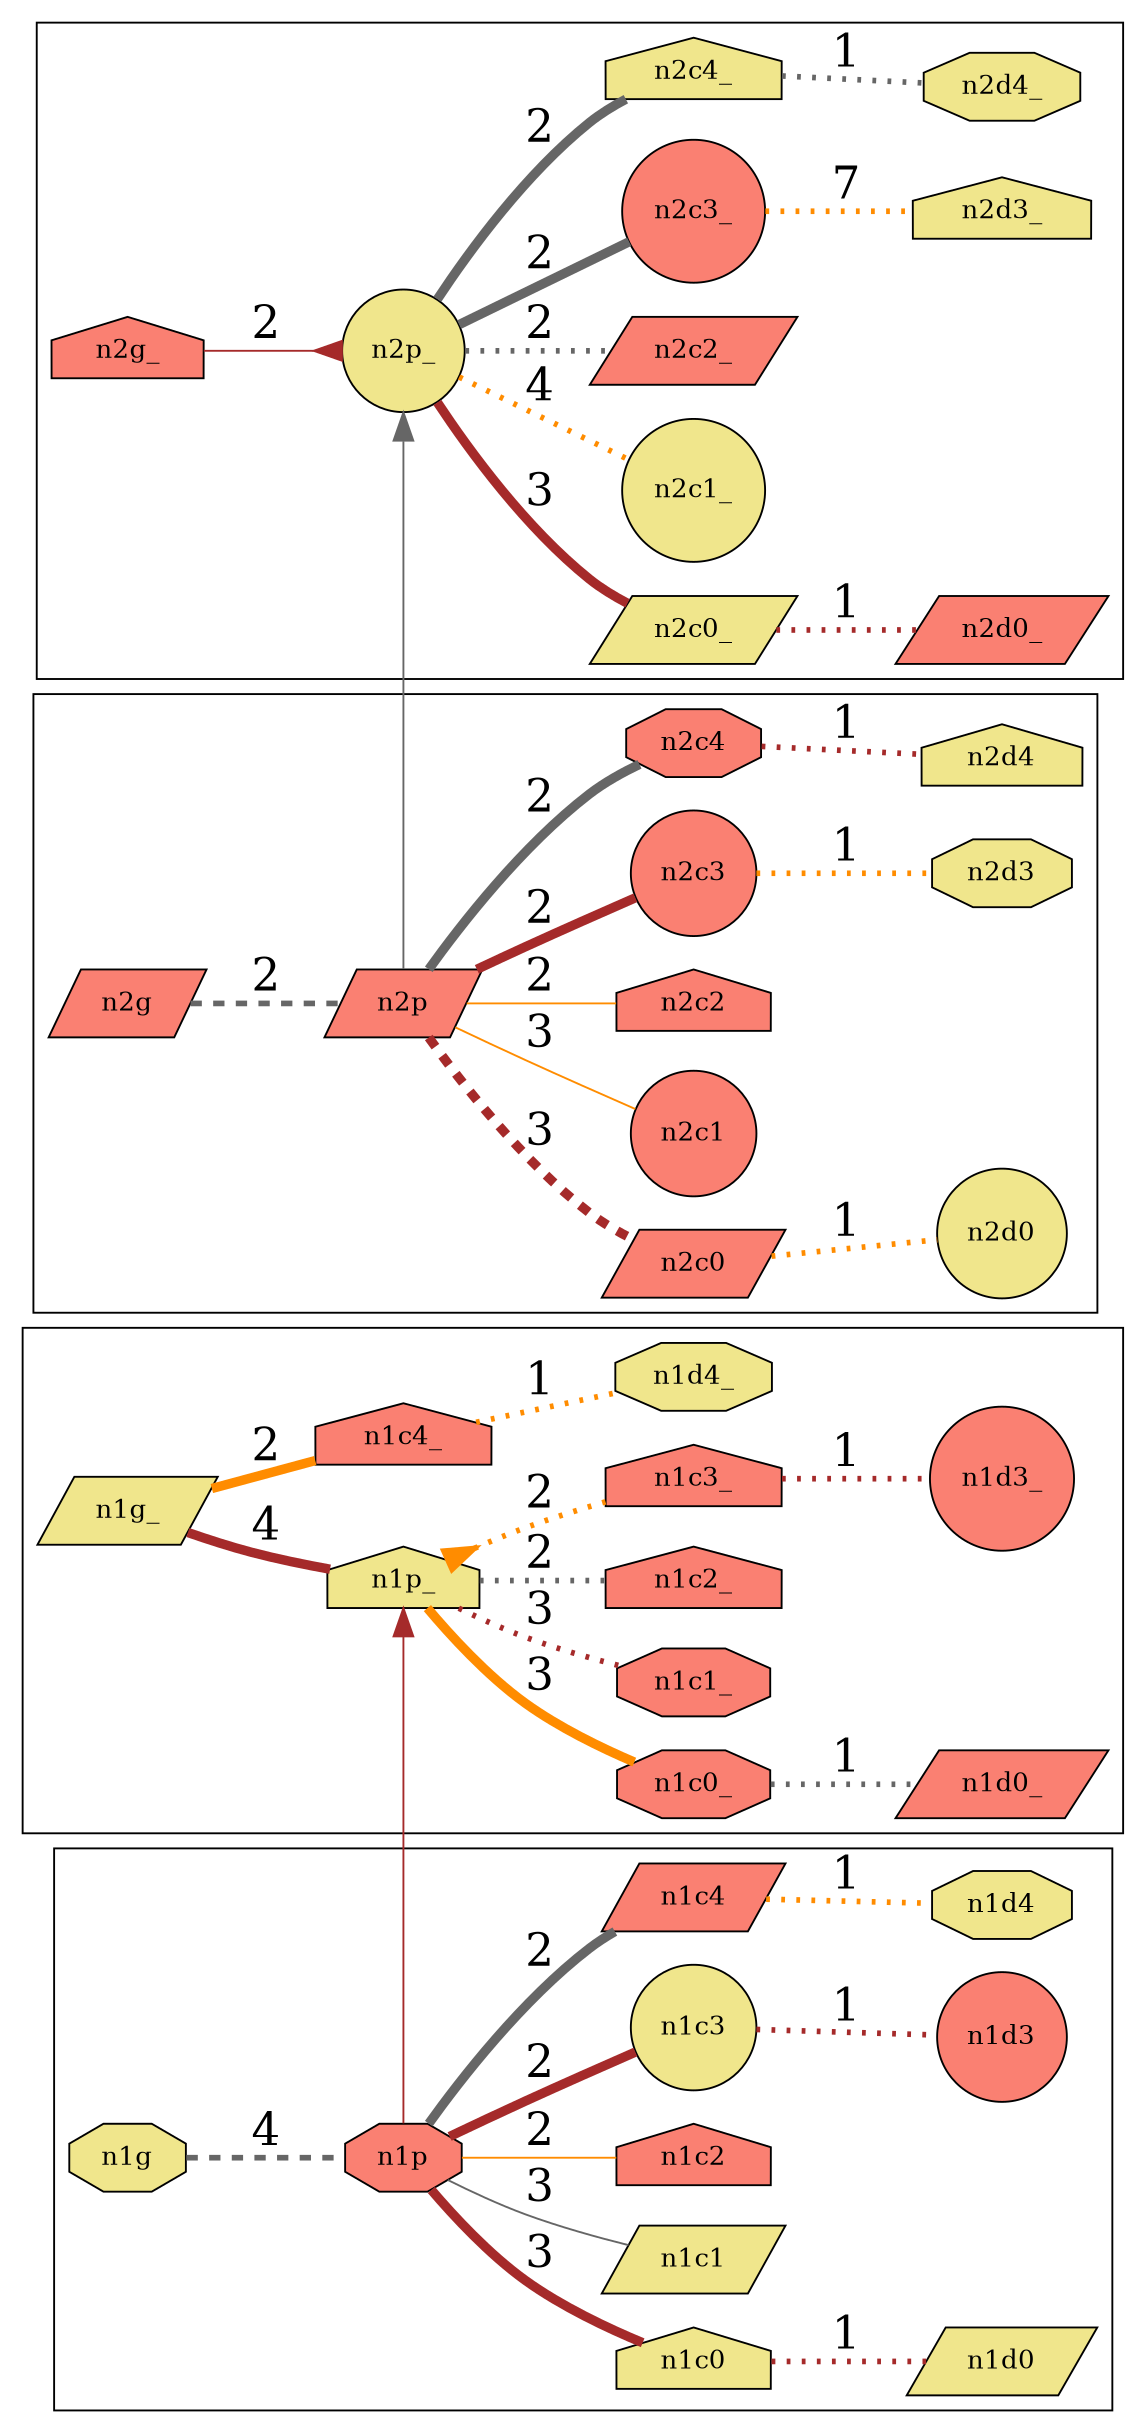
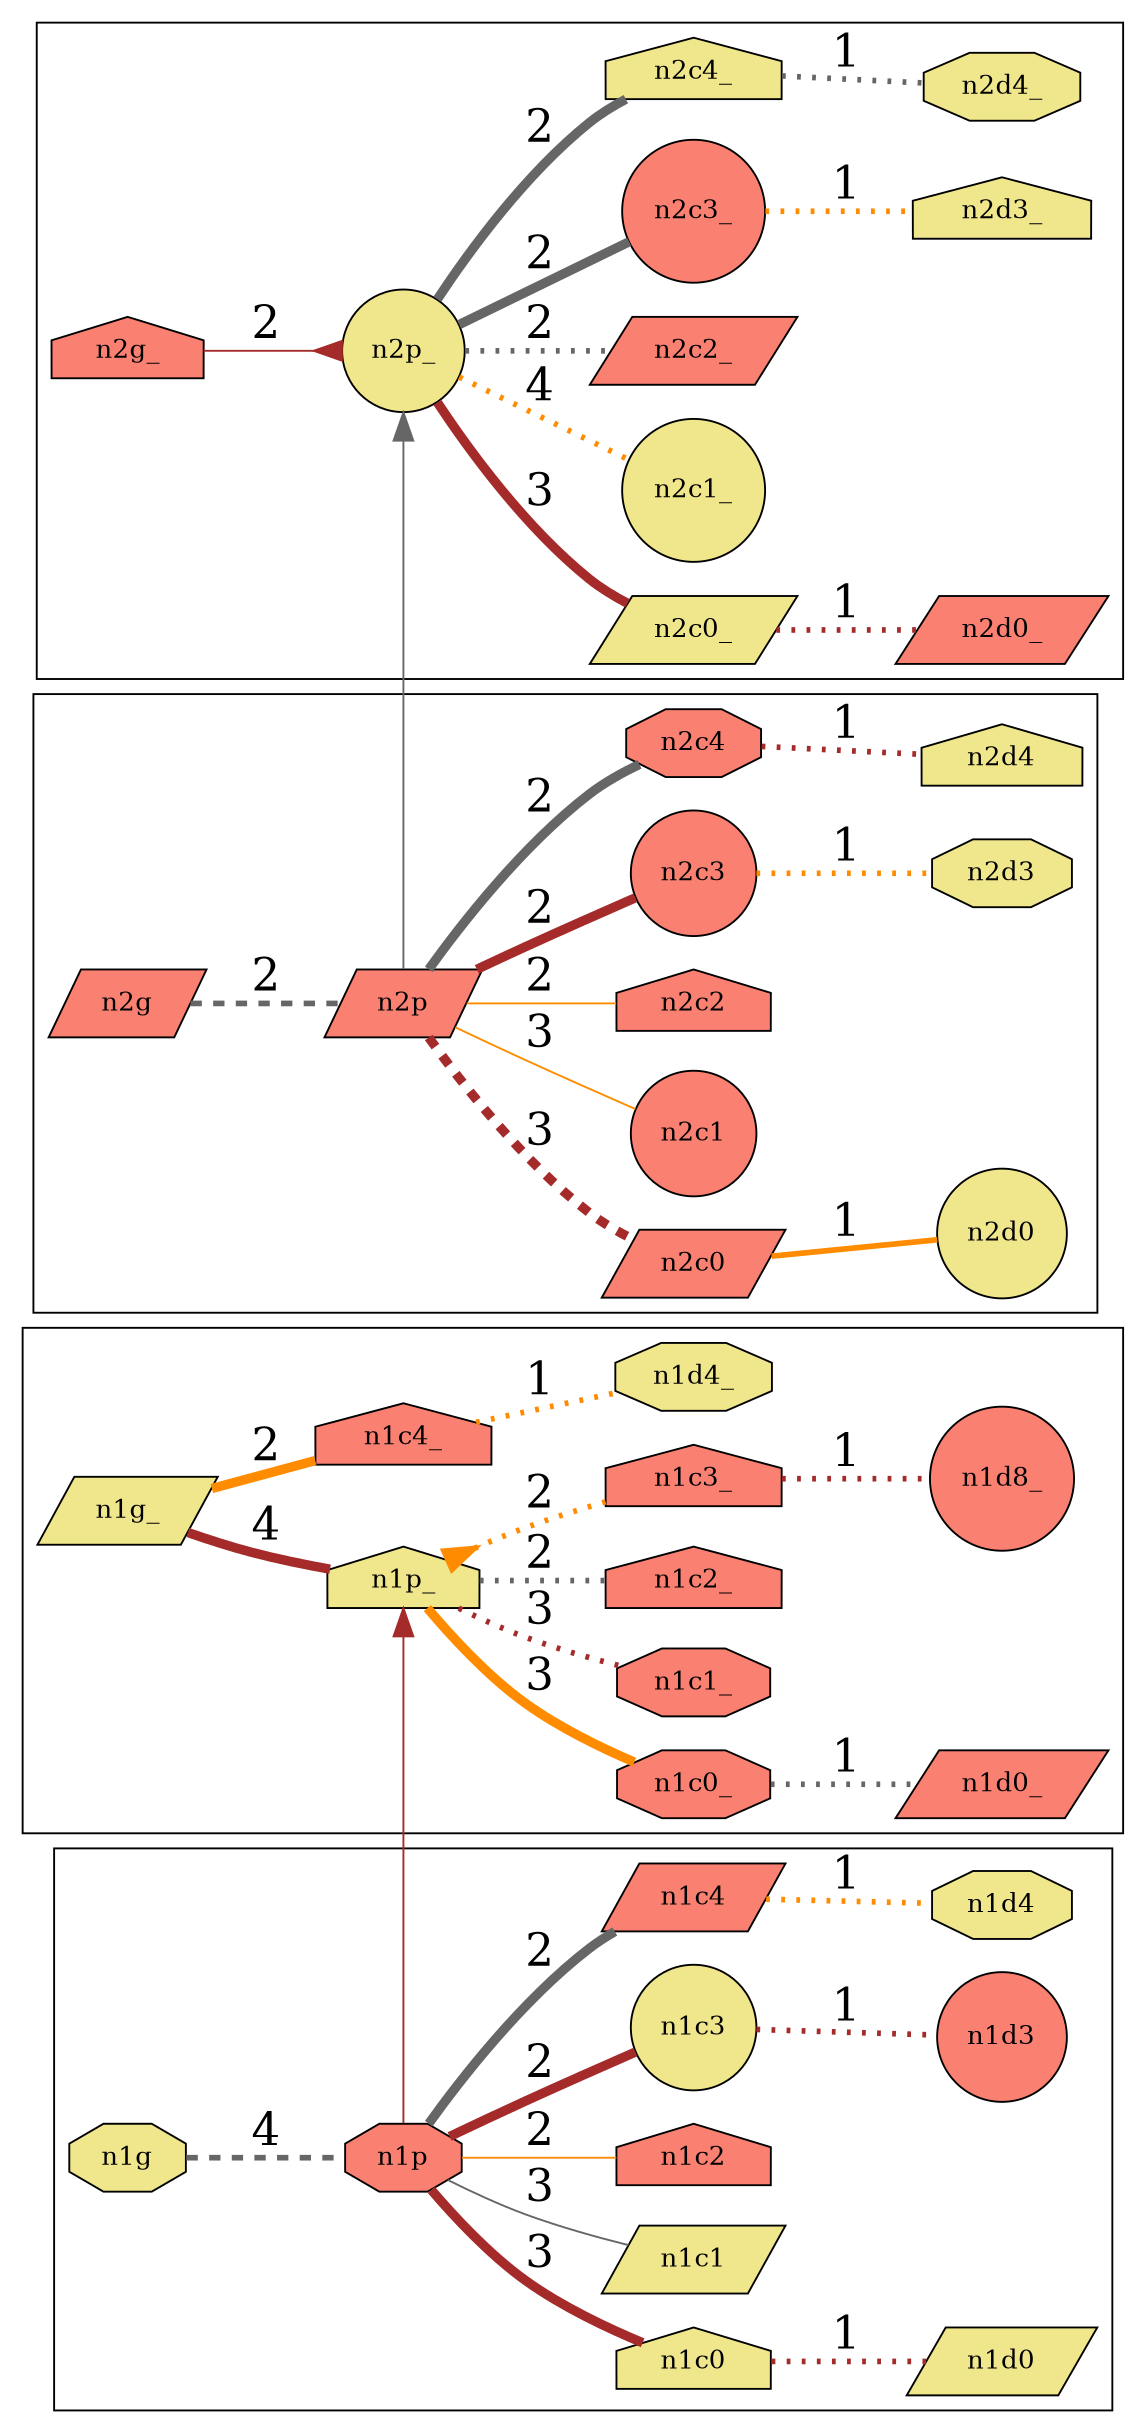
(847, 187) -> (847, 187)
(854, 1248) -> (854, 1248)
(1002, 1479) -> (1002, 1479)
